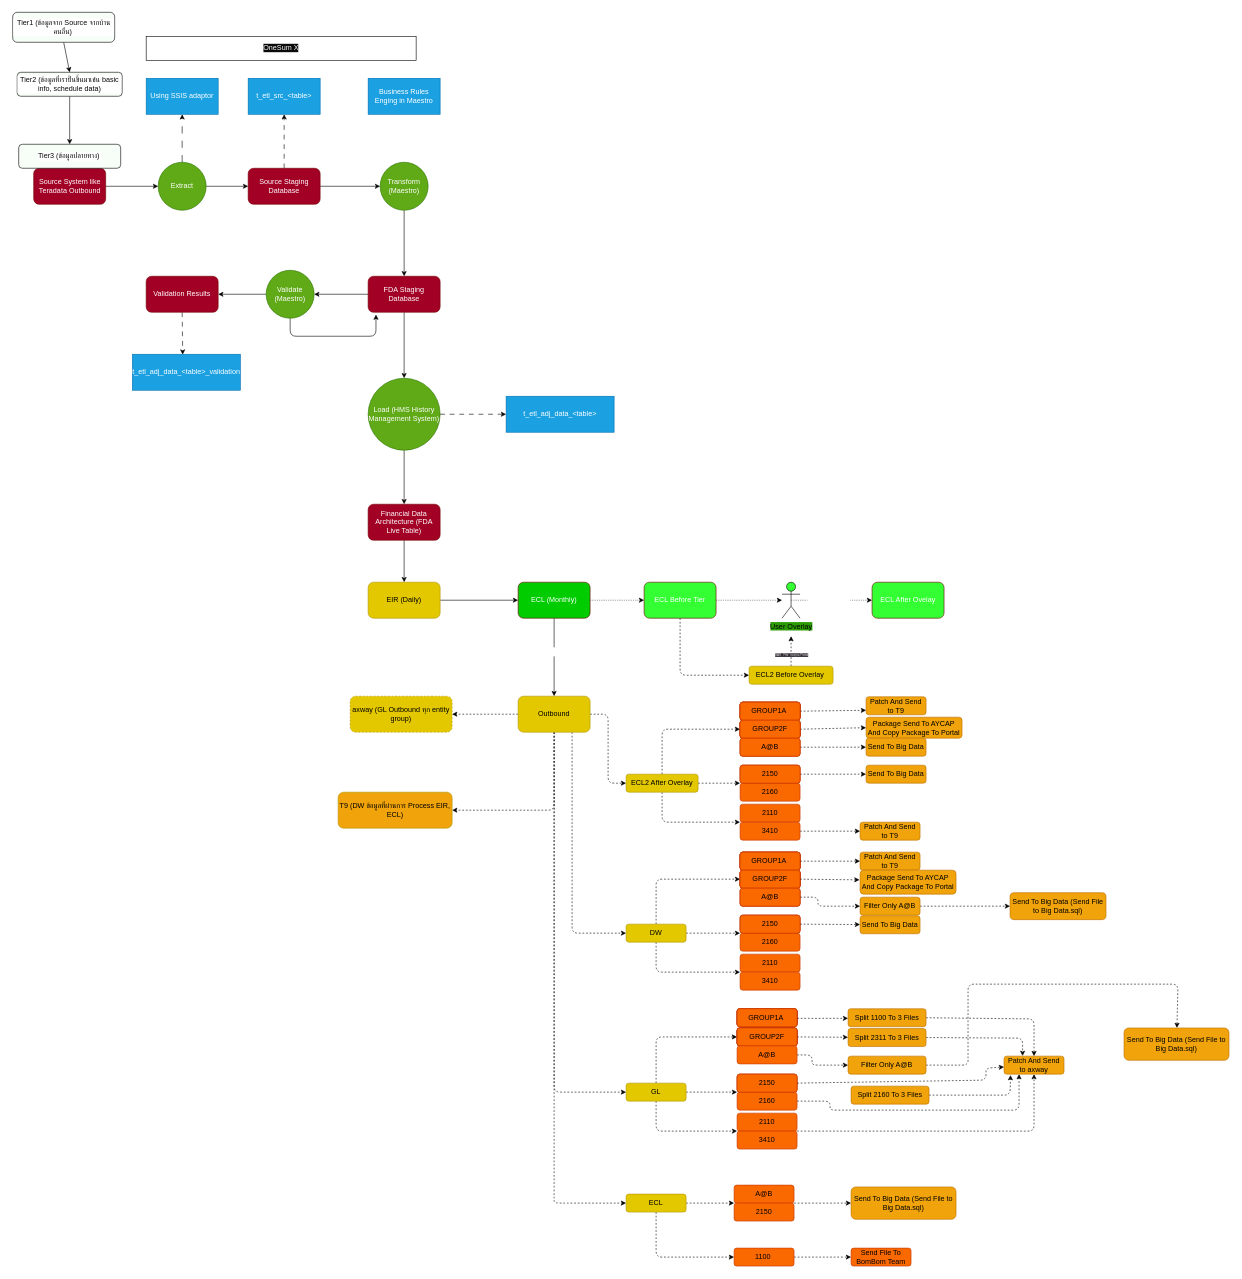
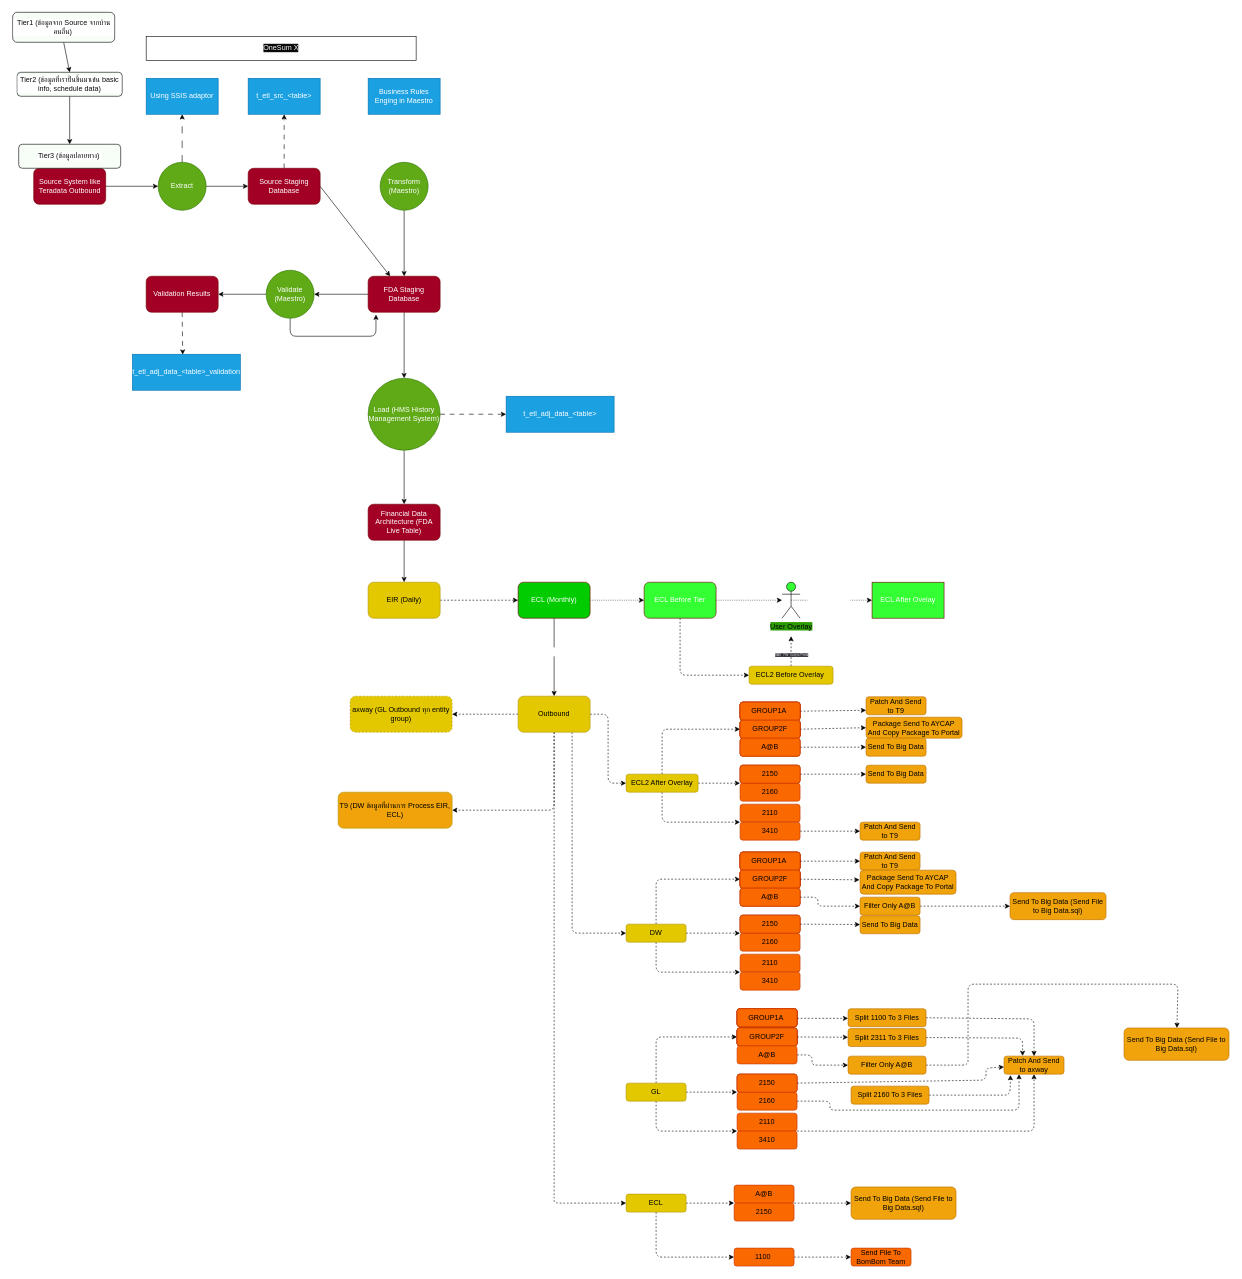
(374, 186) -> (354, 230)
(476, 600) -> (476, 600)
(908, 600) -> (908, 600)
(620, 1092) -> none
